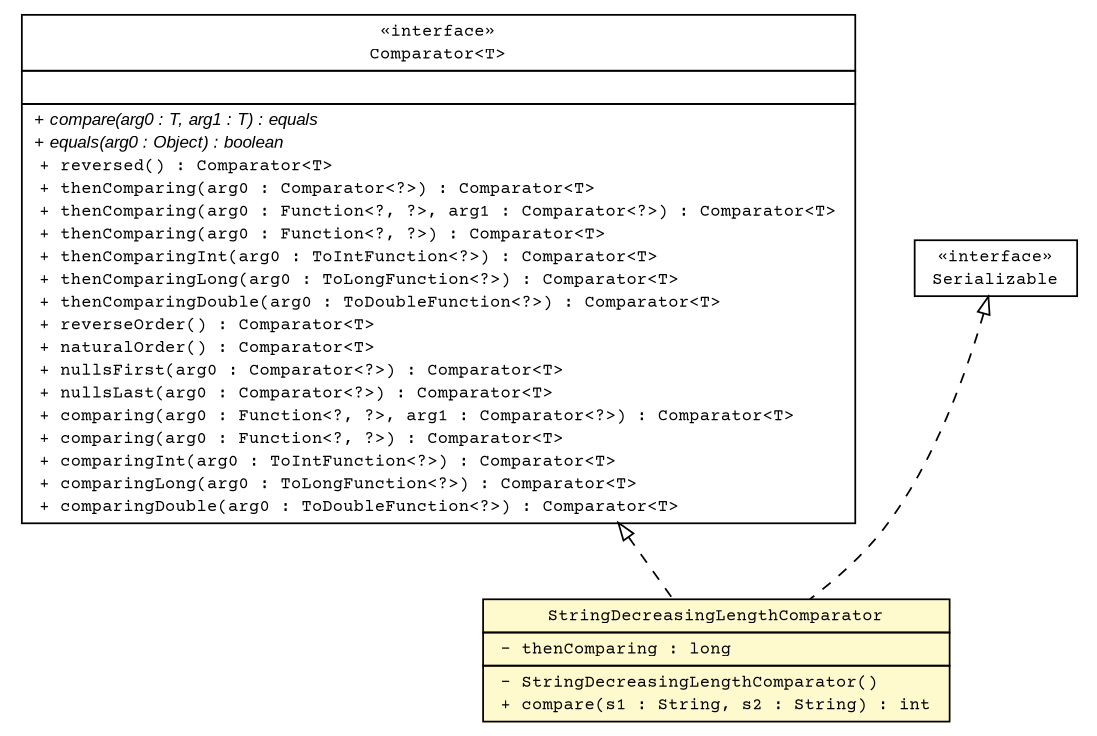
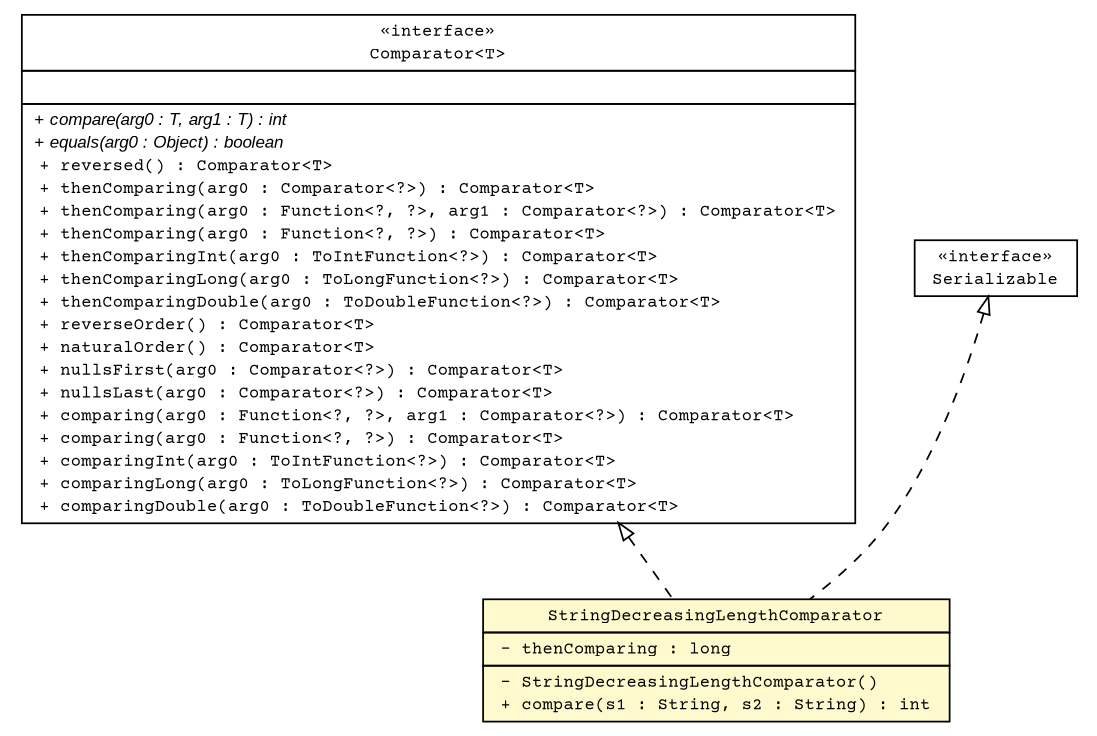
(176, 120) -> (161, 120)
